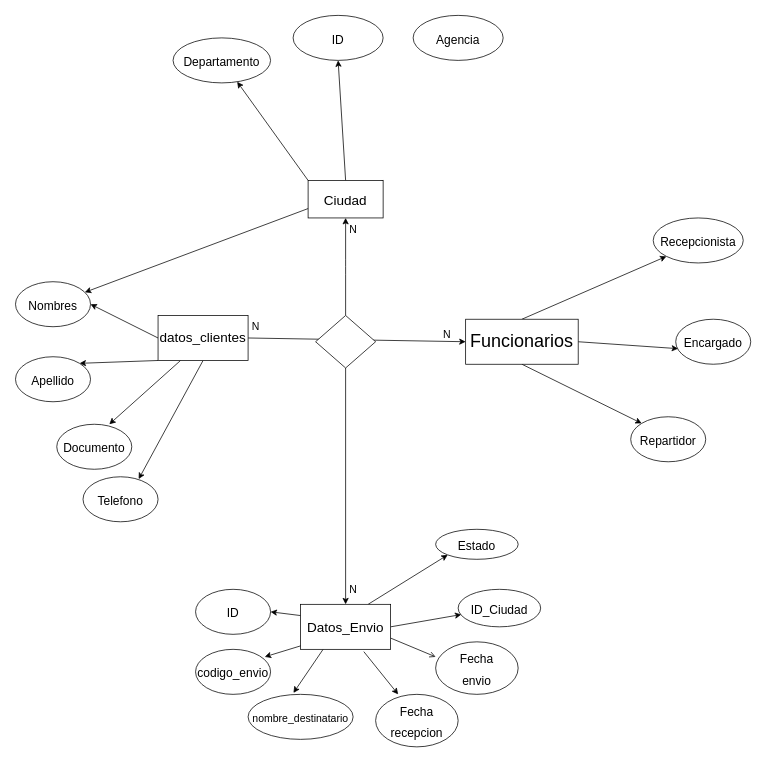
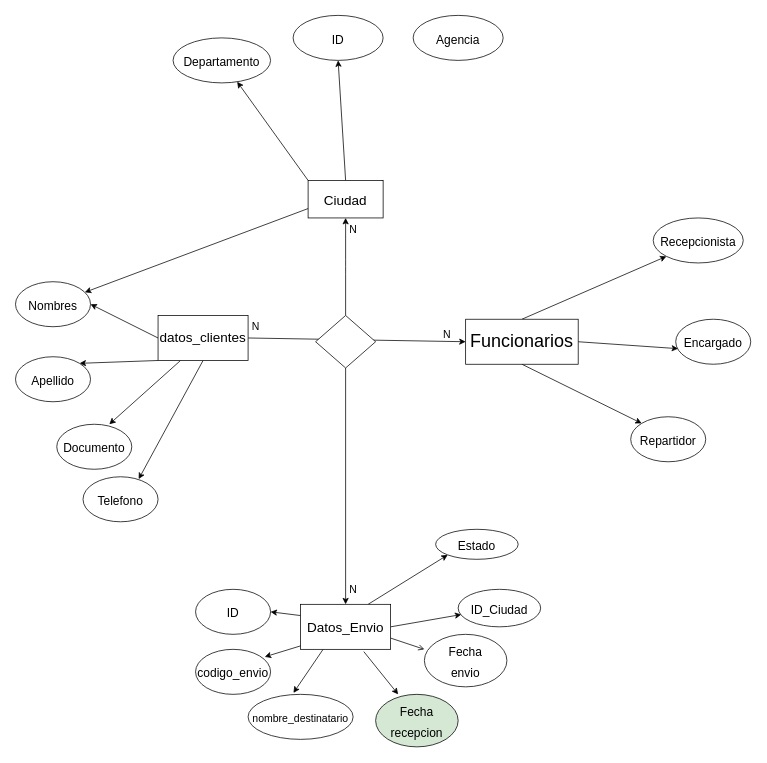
(477, 668) -> (465, 660)
(417, 720) -> (417, 720)
